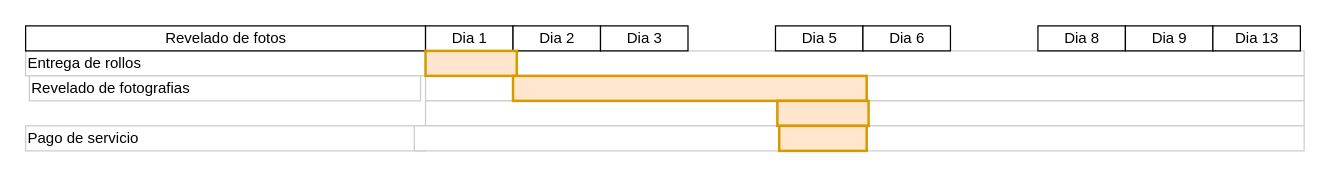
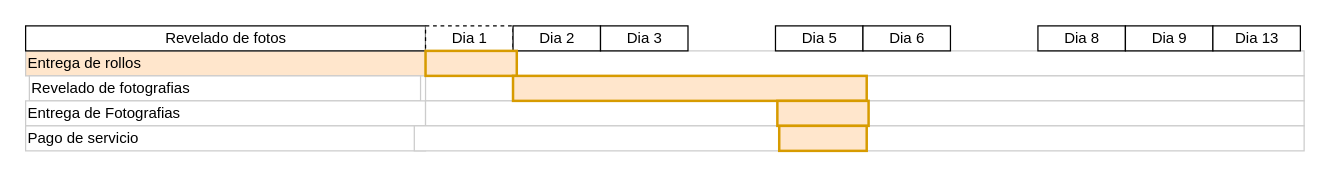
(469, 38) -> (469, 38)
(226, 63) -> (226, 63)
none -> (226, 113)
